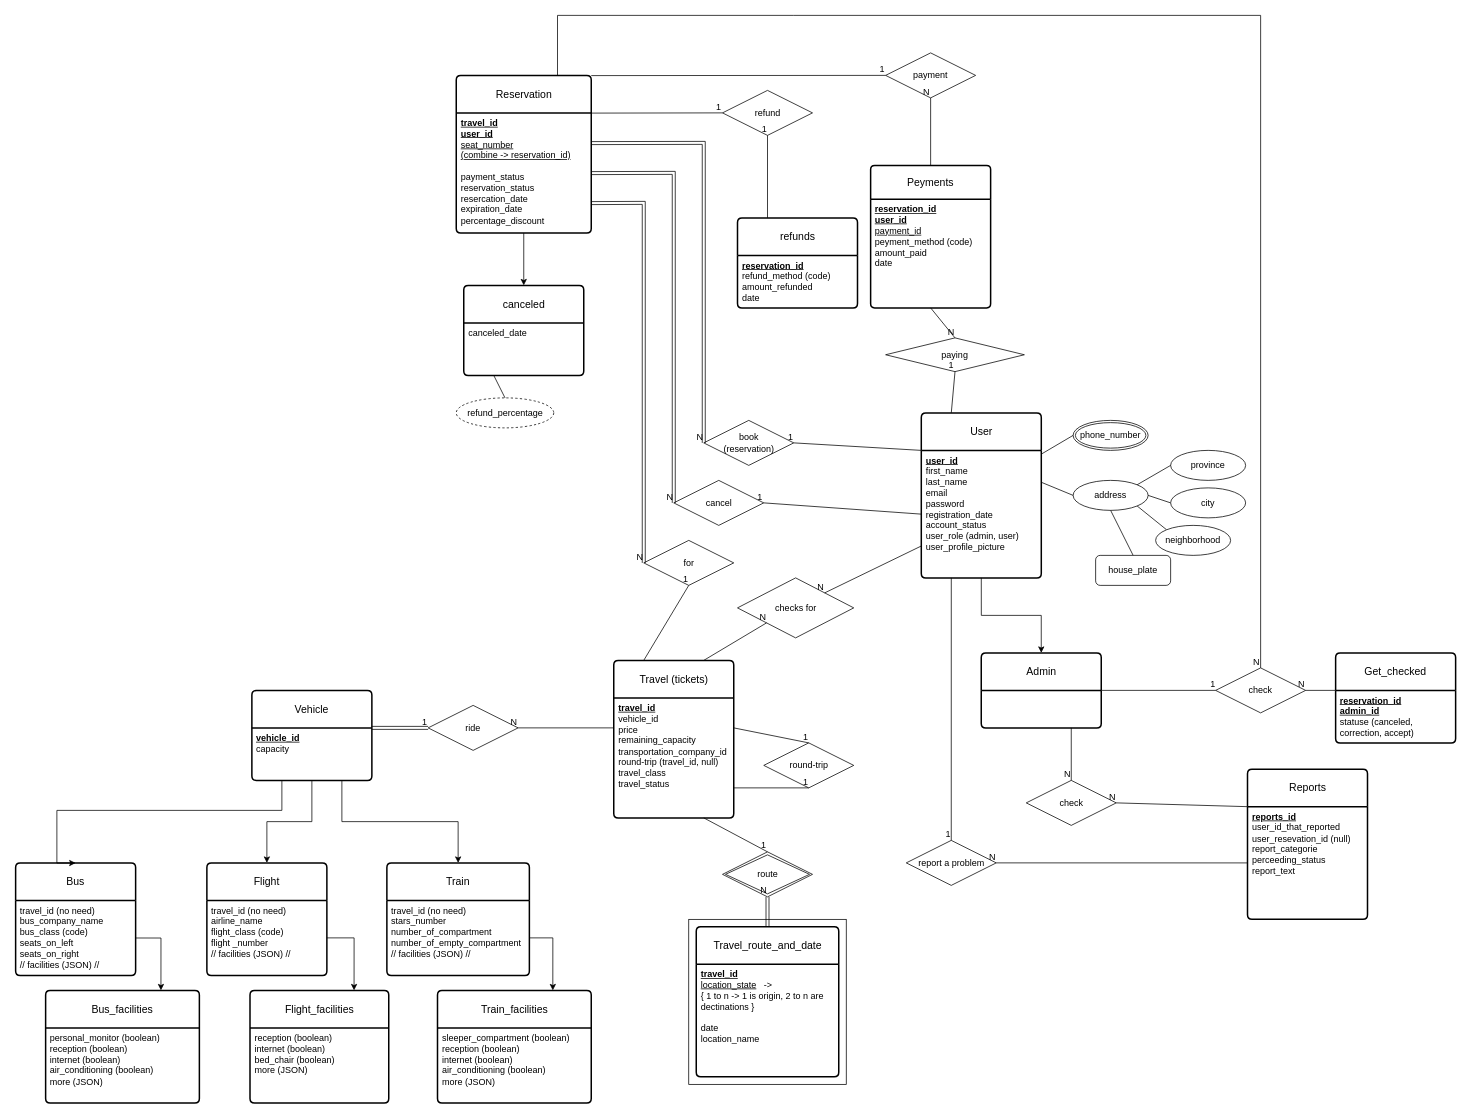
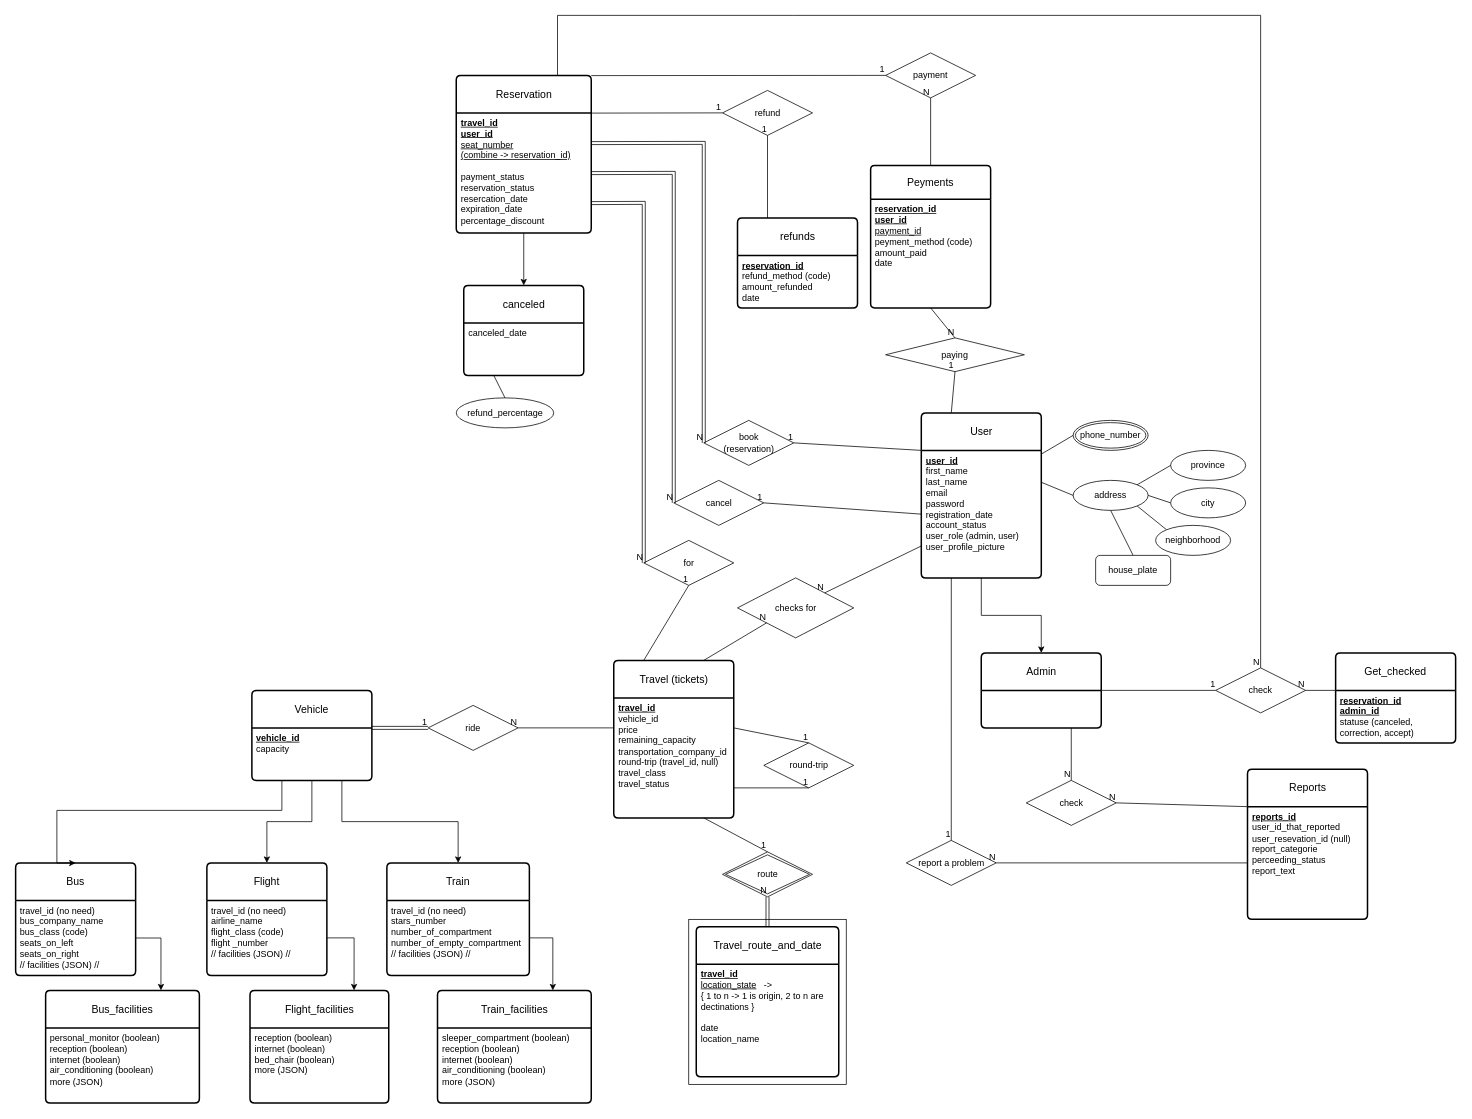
(505, 413) -> (505, 413)
